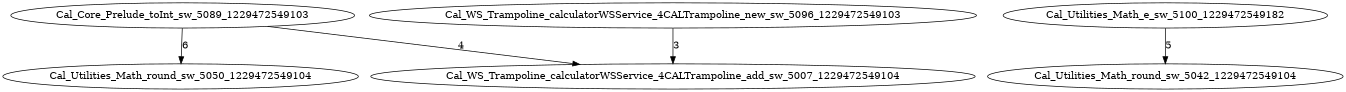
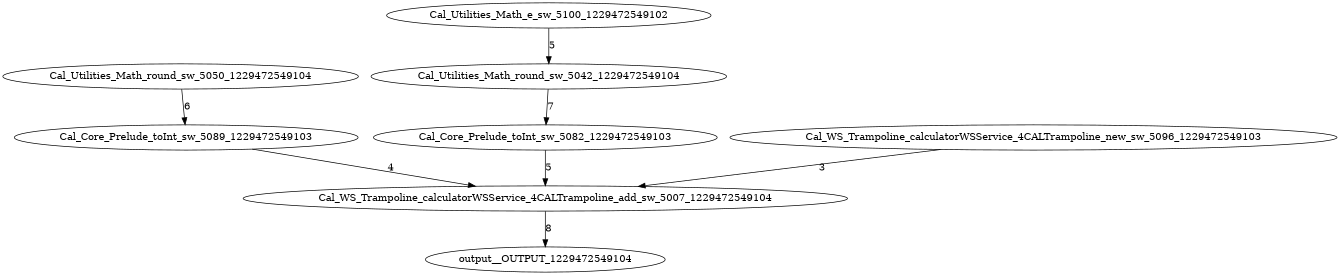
(1165, 15) -> (549, 15)
(182, 42) -> (183, 103)
none -> (545, 137)
none -> (545, 260)
